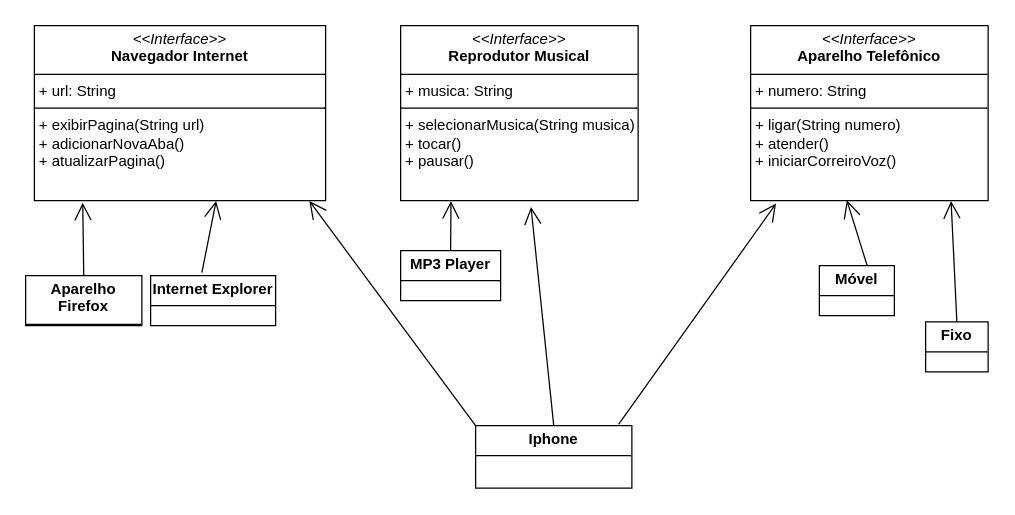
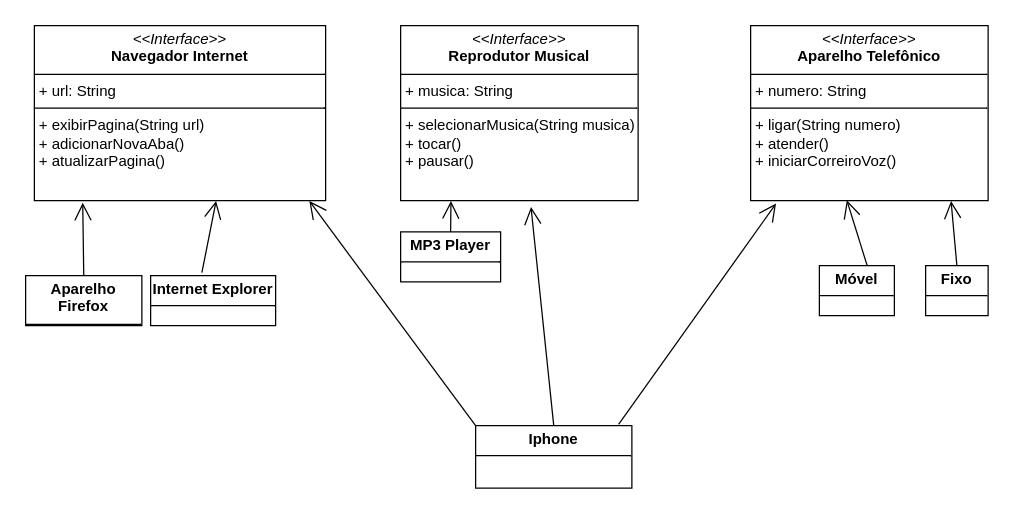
(451, 276) -> (451, 257)
(957, 347) -> (957, 291)
